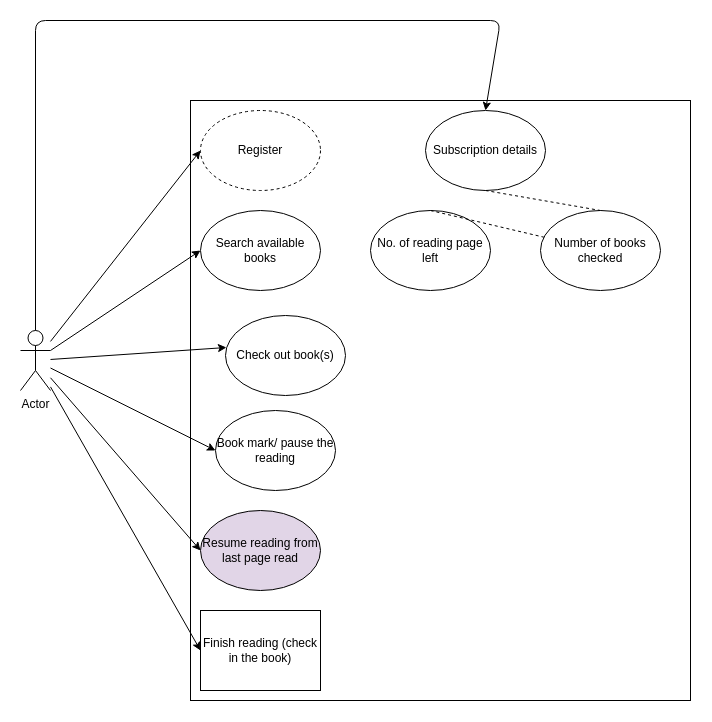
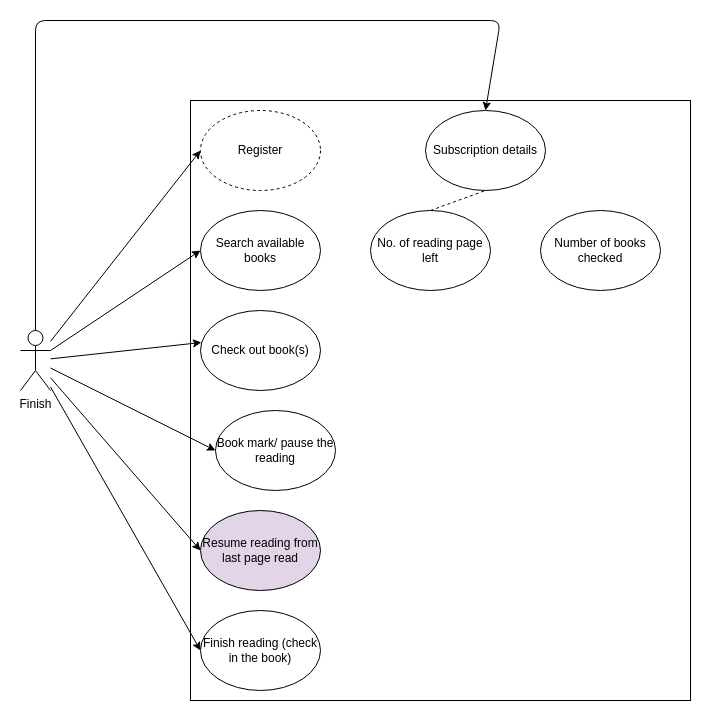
(542, 200) -> none
(487, 224) -> (457, 201)
(286, 356) -> (261, 351)
(36, 405) -> (36, 405)
(261, 651) -> (261, 651)
